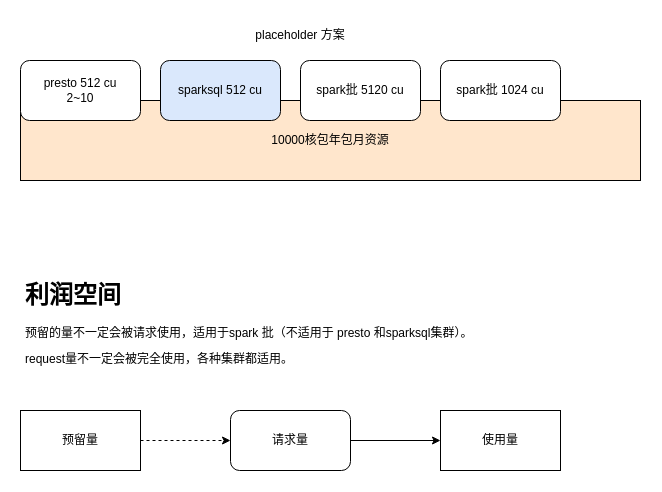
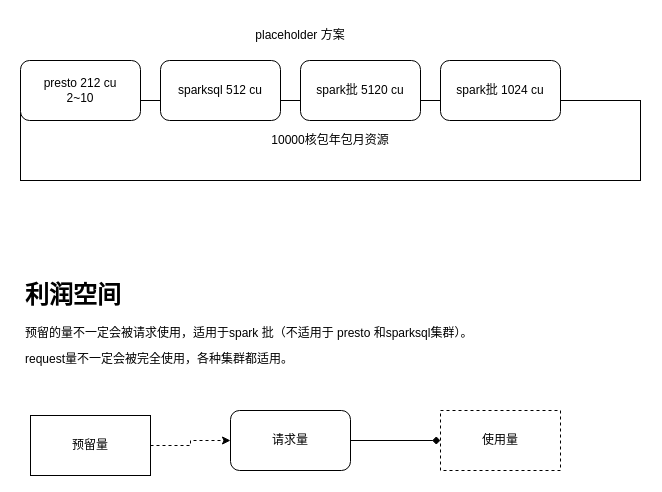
(81, 91) -> (81, 91)
(221, 91) -> (221, 91)
(331, 141) -> (331, 141)
(81, 441) -> (91, 446)
(432, 441) -> (432, 441)
(501, 441) -> (501, 441)
